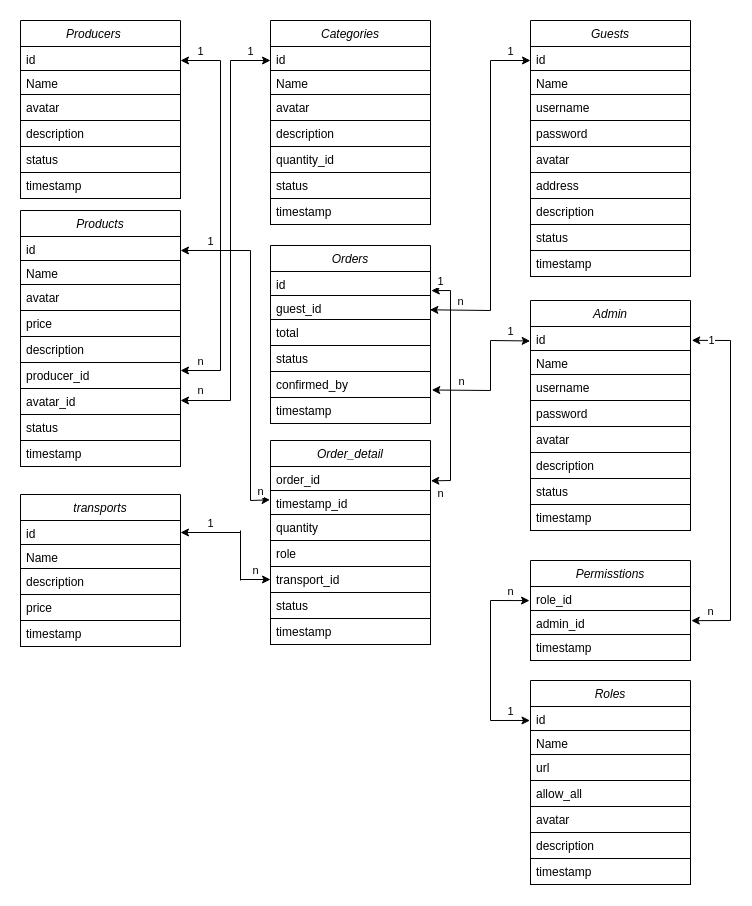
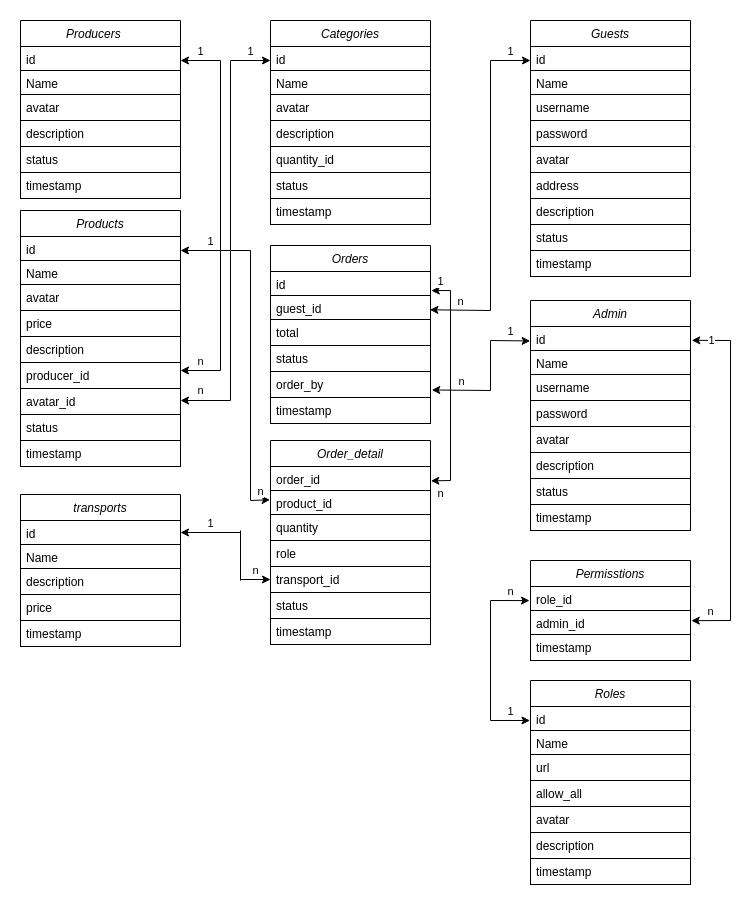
(315, 385) -> (303, 385)
(313, 504) -> (308, 504)
